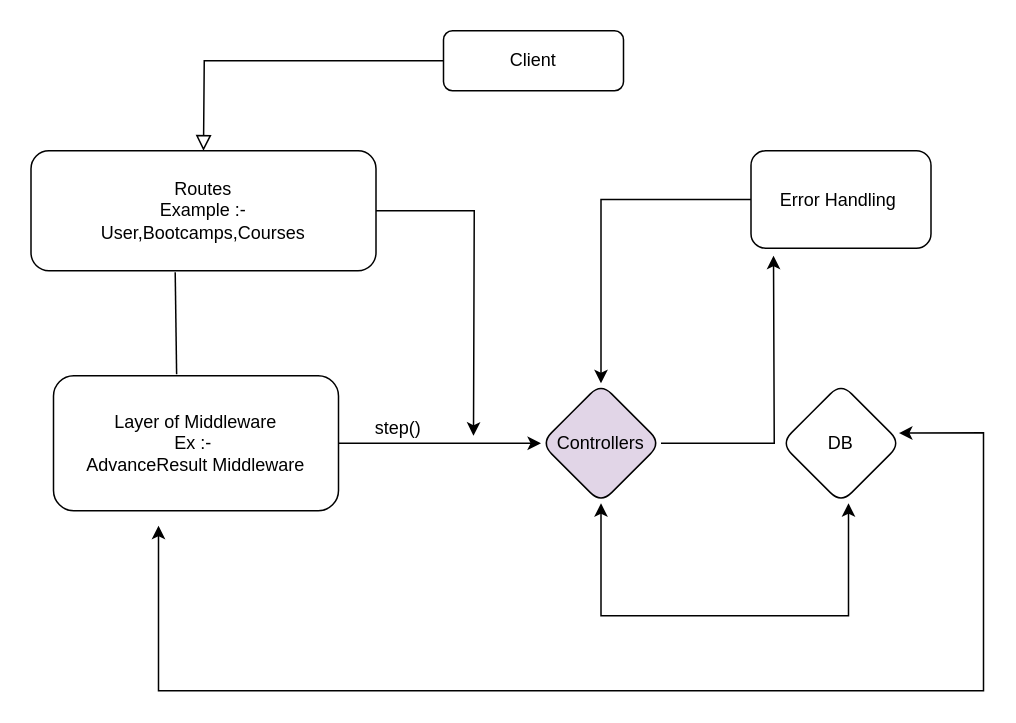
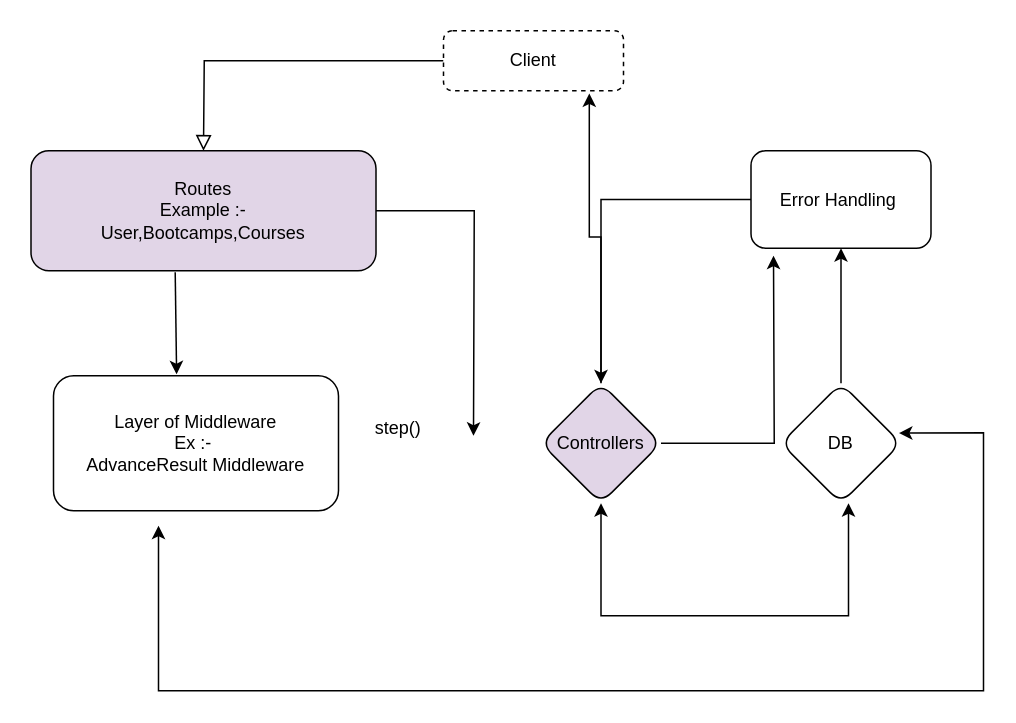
(533, 61) -> (533, 61)
none -> (589, 175)
(203, 211) -> (203, 211)
none -> (841, 321)
(176, 367) -> (176, 363)
(435, 443) -> none
